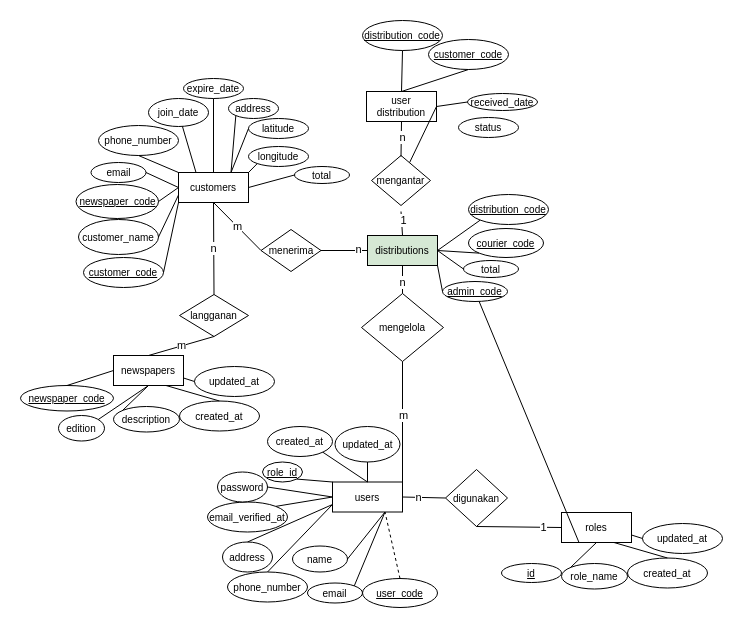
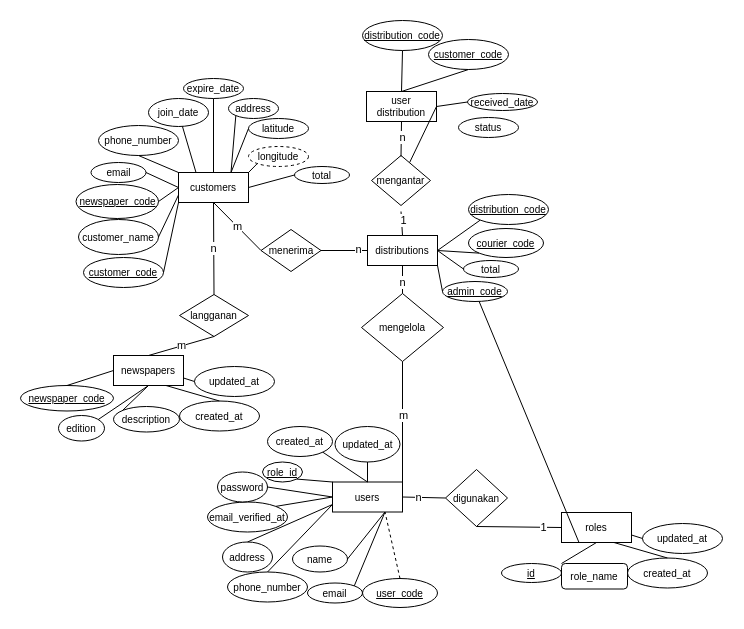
(279, 157) -> (279, 157)
(403, 251) -> (403, 251)
(595, 576) -> (595, 576)
